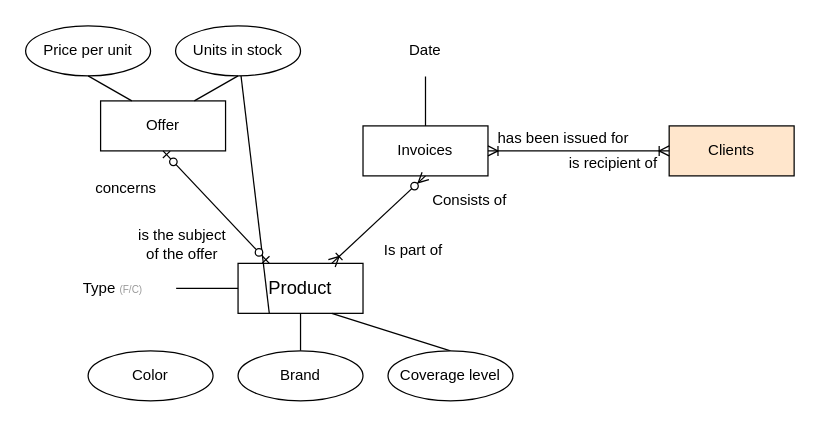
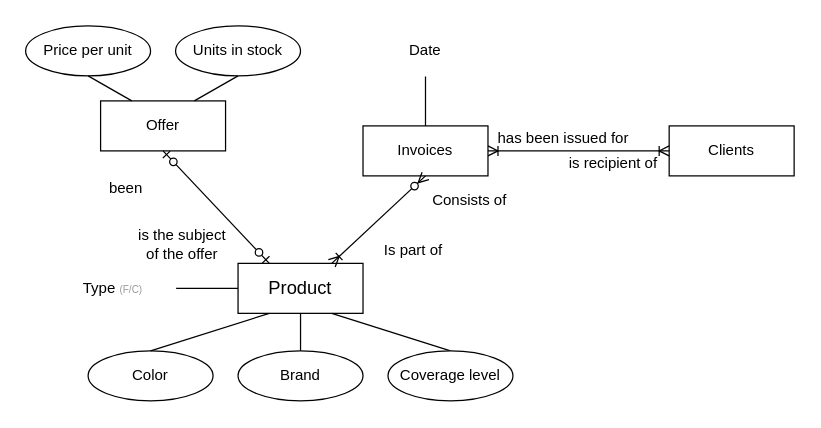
(732, 151) -> (732, 151)
(252, 163) -> (210, 332)
(126, 188) -> (126, 188)
